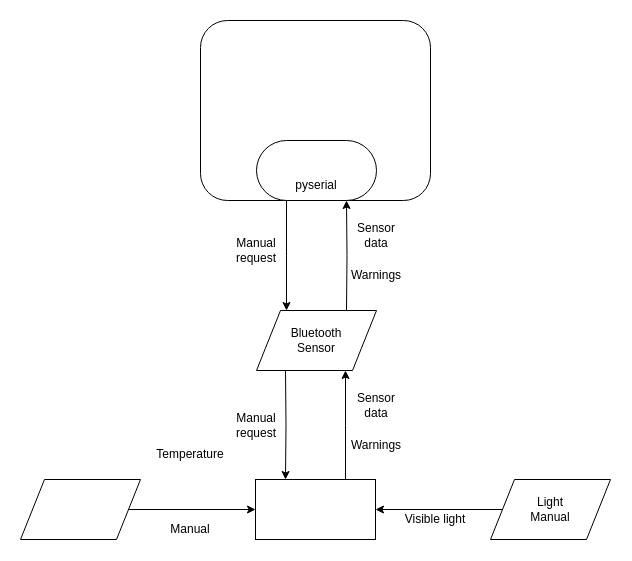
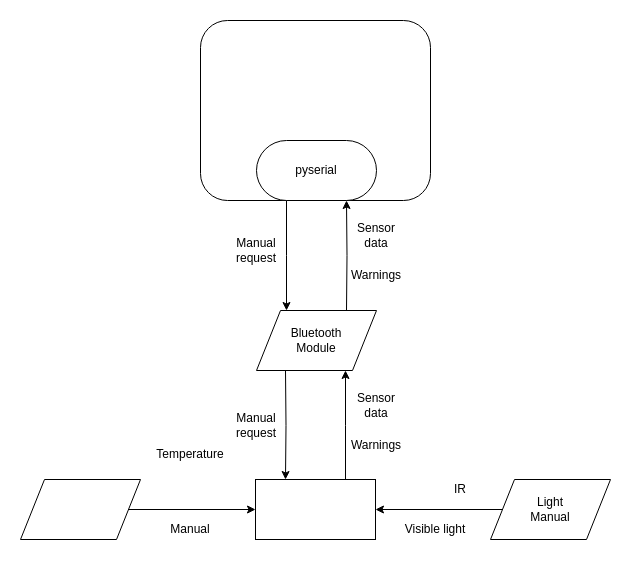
(317, 186) -> (317, 171)
(317, 341) -> (317, 341)
none -> (461, 490)
(436, 520) -> (436, 530)
